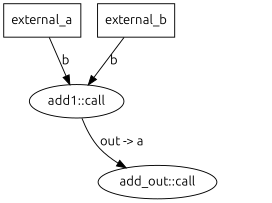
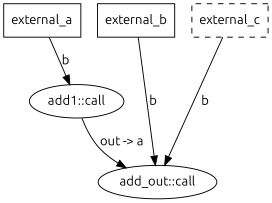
none -> (230, 20)
(109, 57) -> (146, 97)
